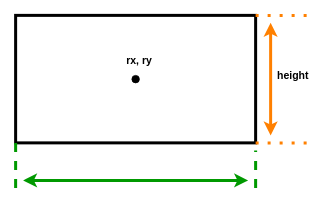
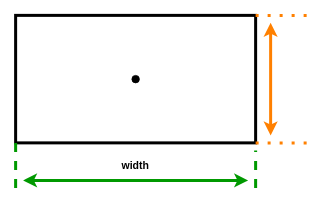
(139, 60) -> none
(293, 75) -> none
none -> (135, 165)
